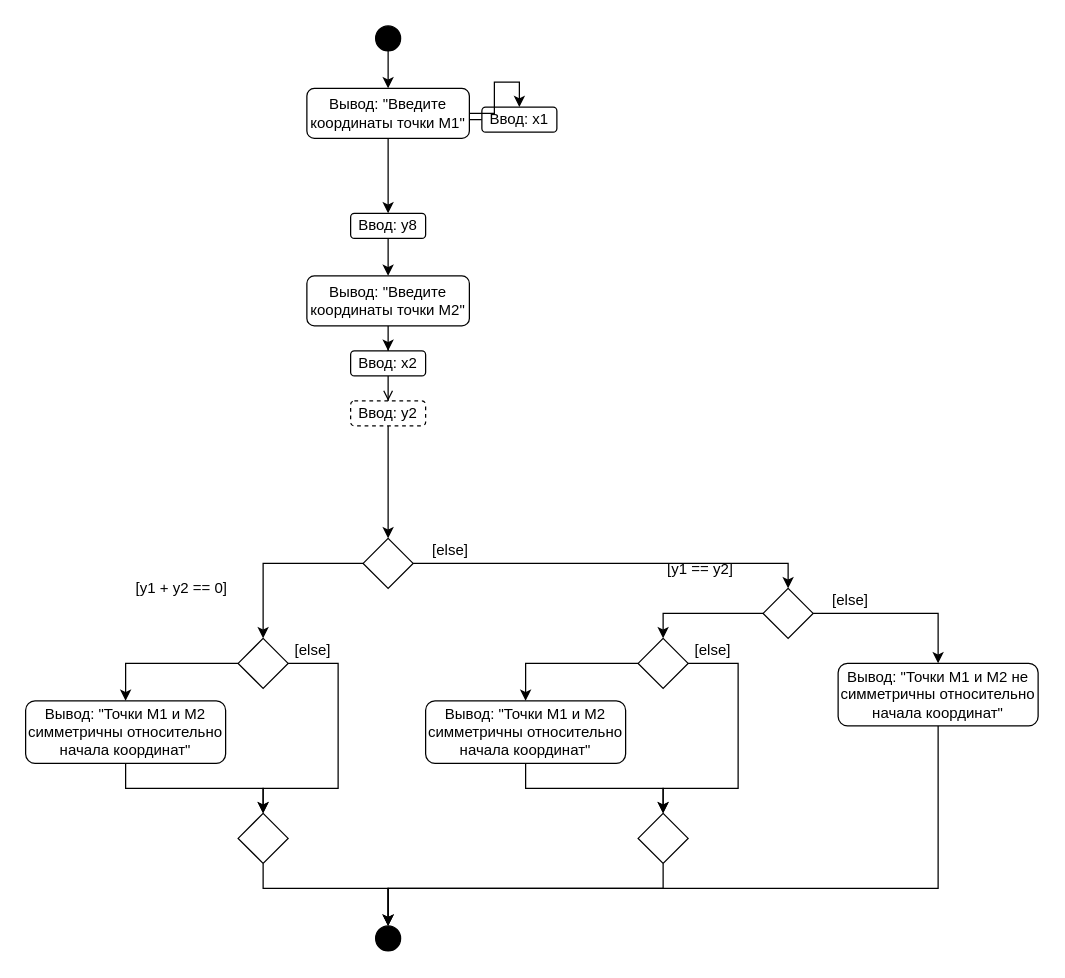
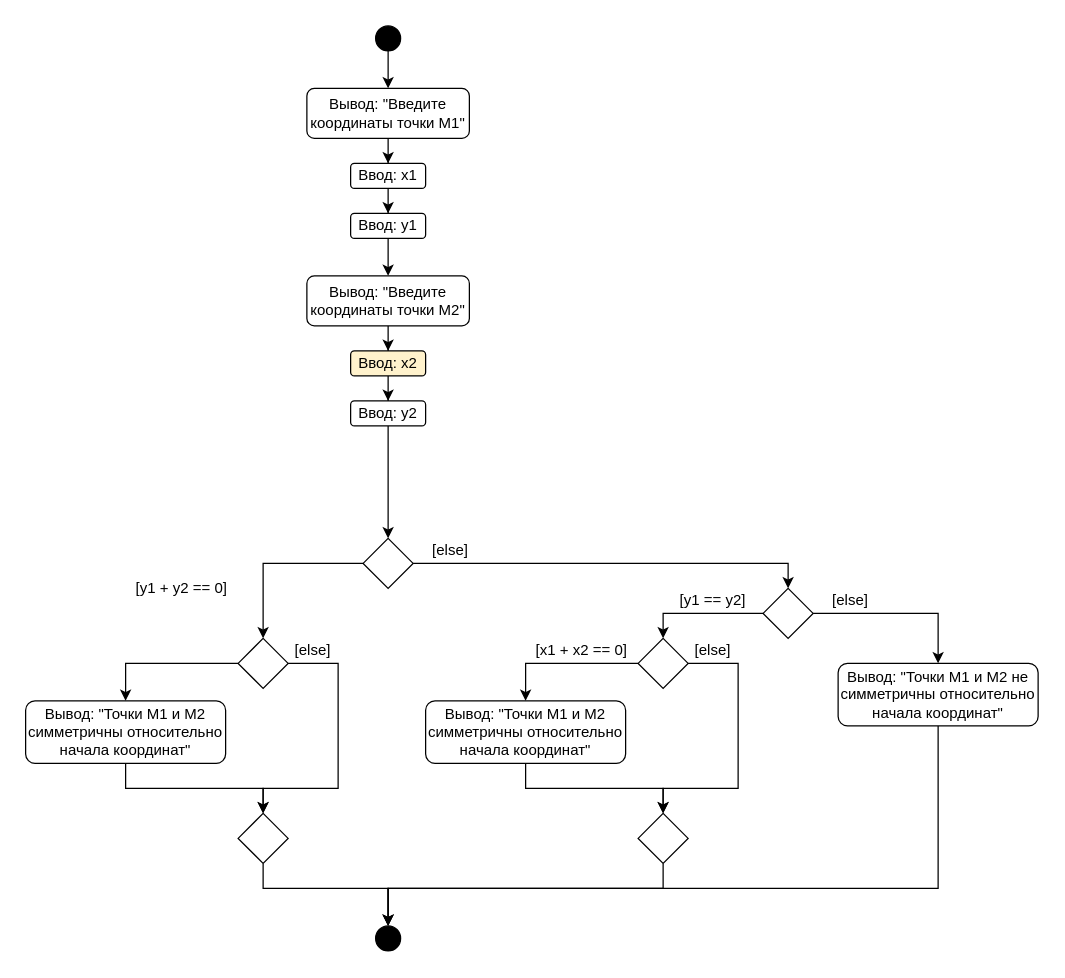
(519, 119) -> (388, 176)
(388, 226) -> (388, 226)
(388, 363) -> (388, 363)
(388, 393) -> (388, 391)
(388, 413) -> (388, 413)
(701, 569) -> (713, 601)
none -> (582, 651)
